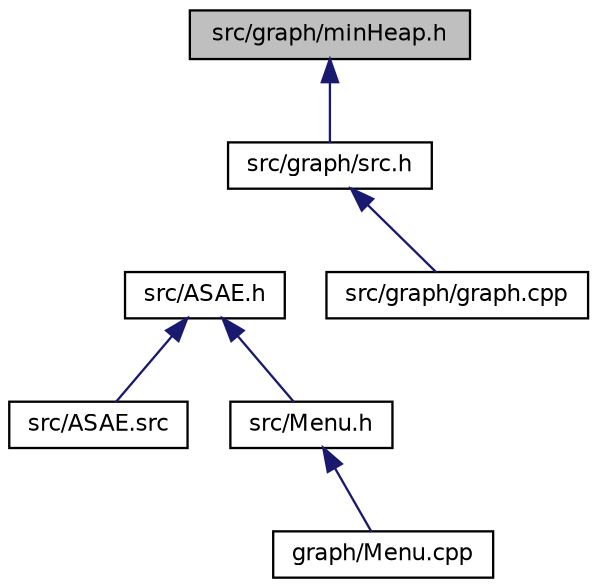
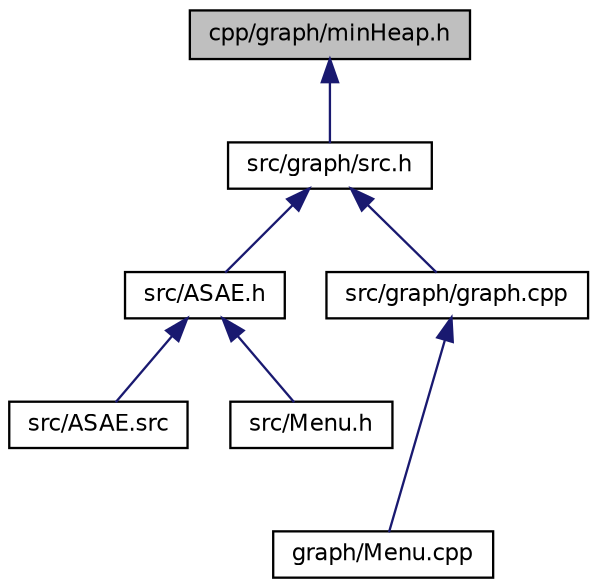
(330, 35) -> (330, 35)
none -> (259, 239)
(353, 500) -> (417, 436)
